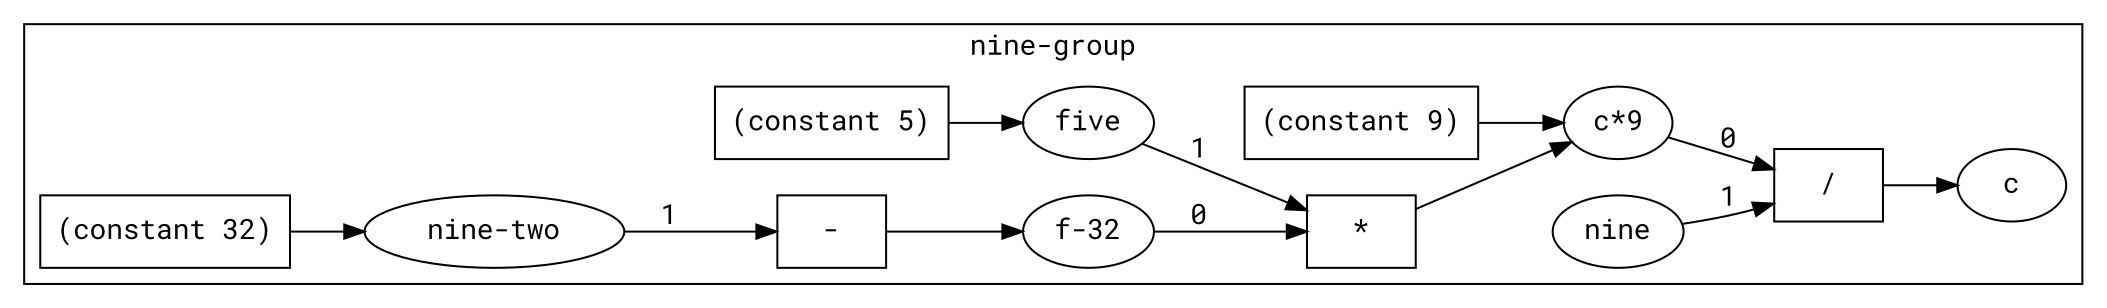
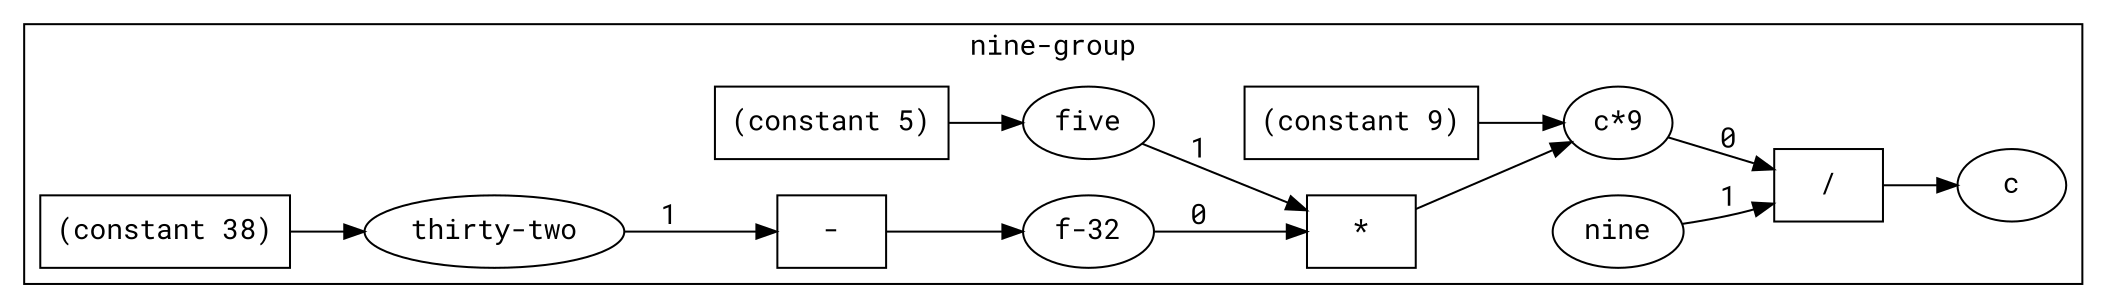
(165, 232) -> (165, 232)
(494, 232) -> (494, 232)
